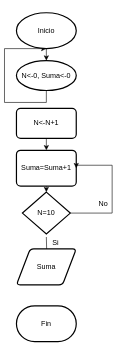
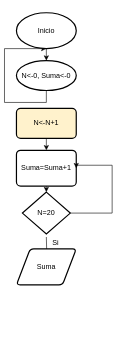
(47, 123) -> (47, 123)
(104, 204) -> none
(47, 213) -> (47, 213)
(47, 324) -> none
